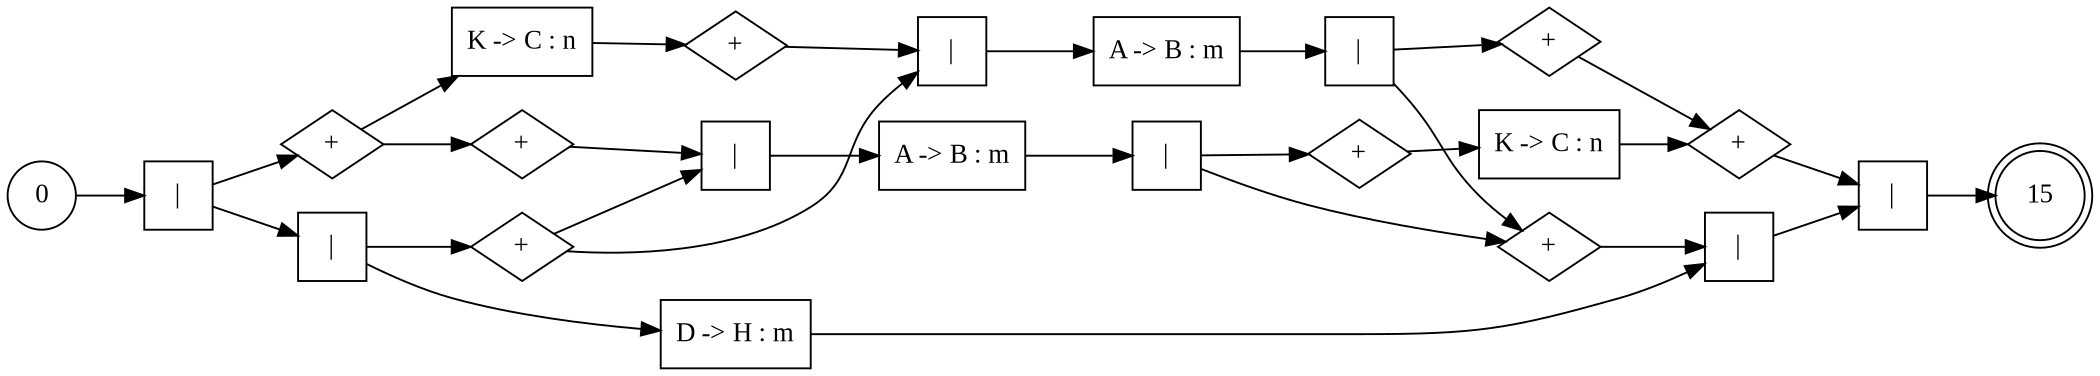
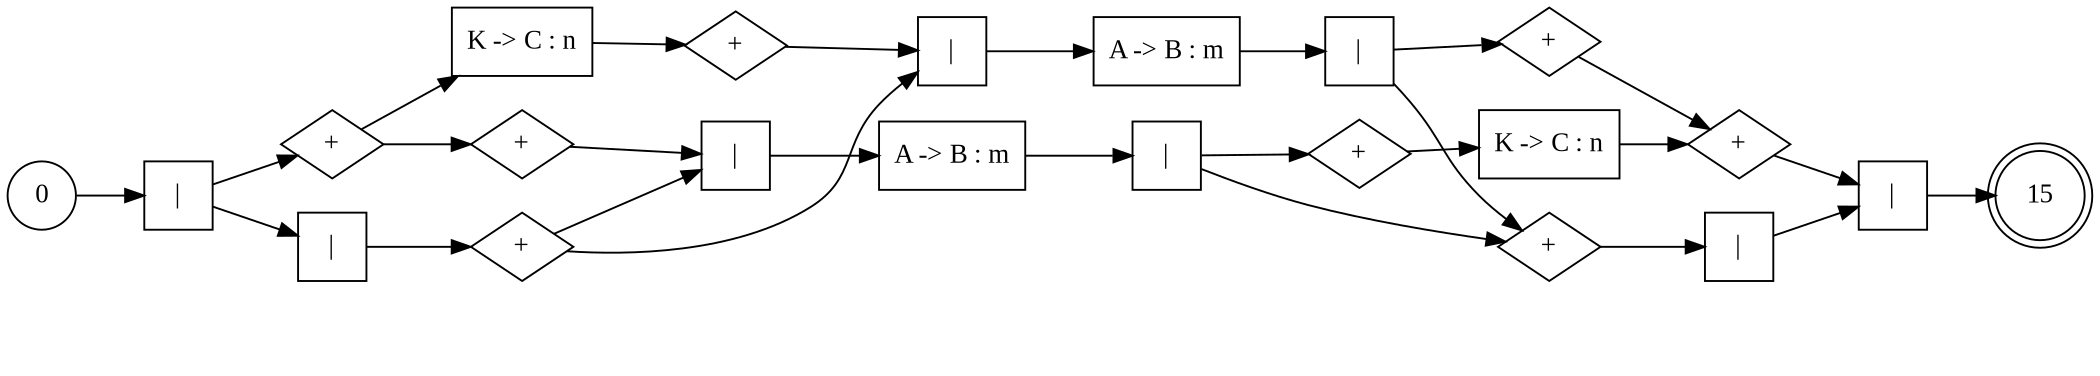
(736, 334) -> none
